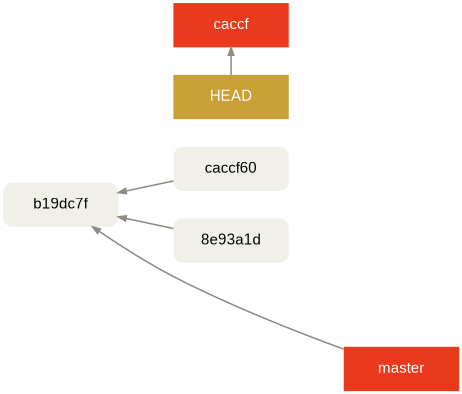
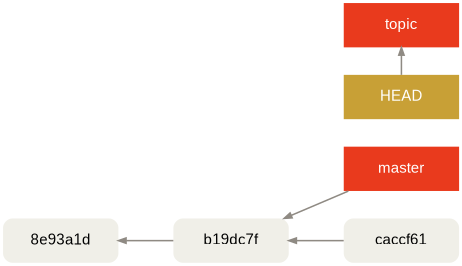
(231, 25) -> (401, 25)
(231, 169) -> (401, 241)
(150, 223) -> (150, 241)
